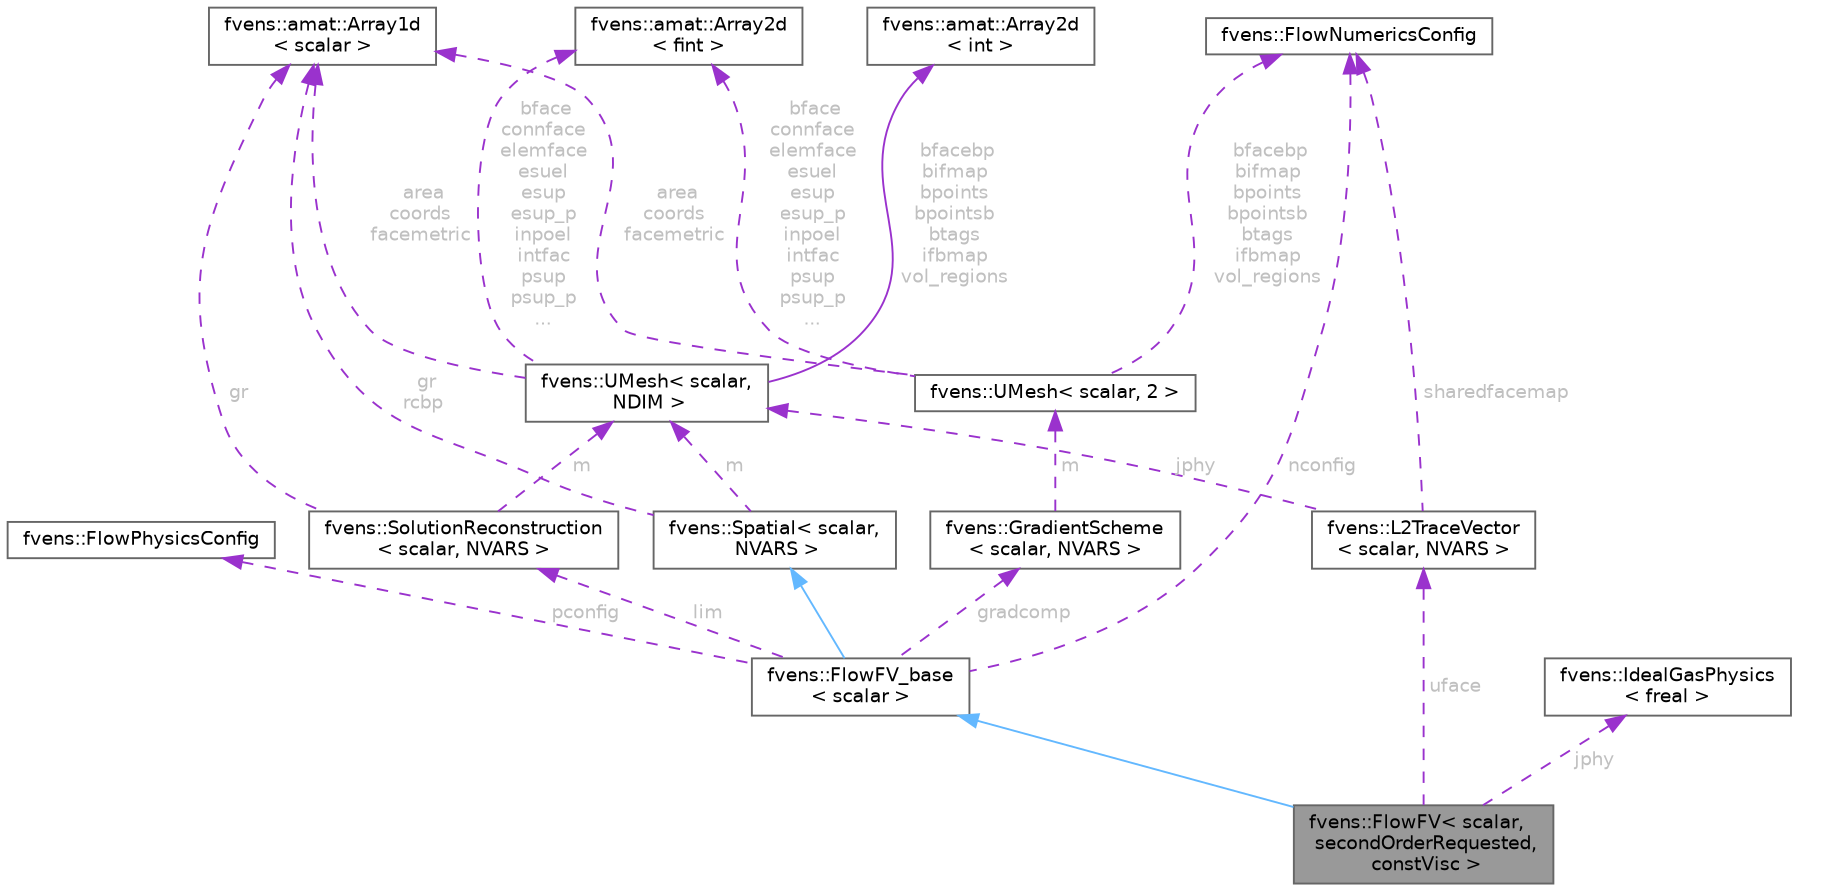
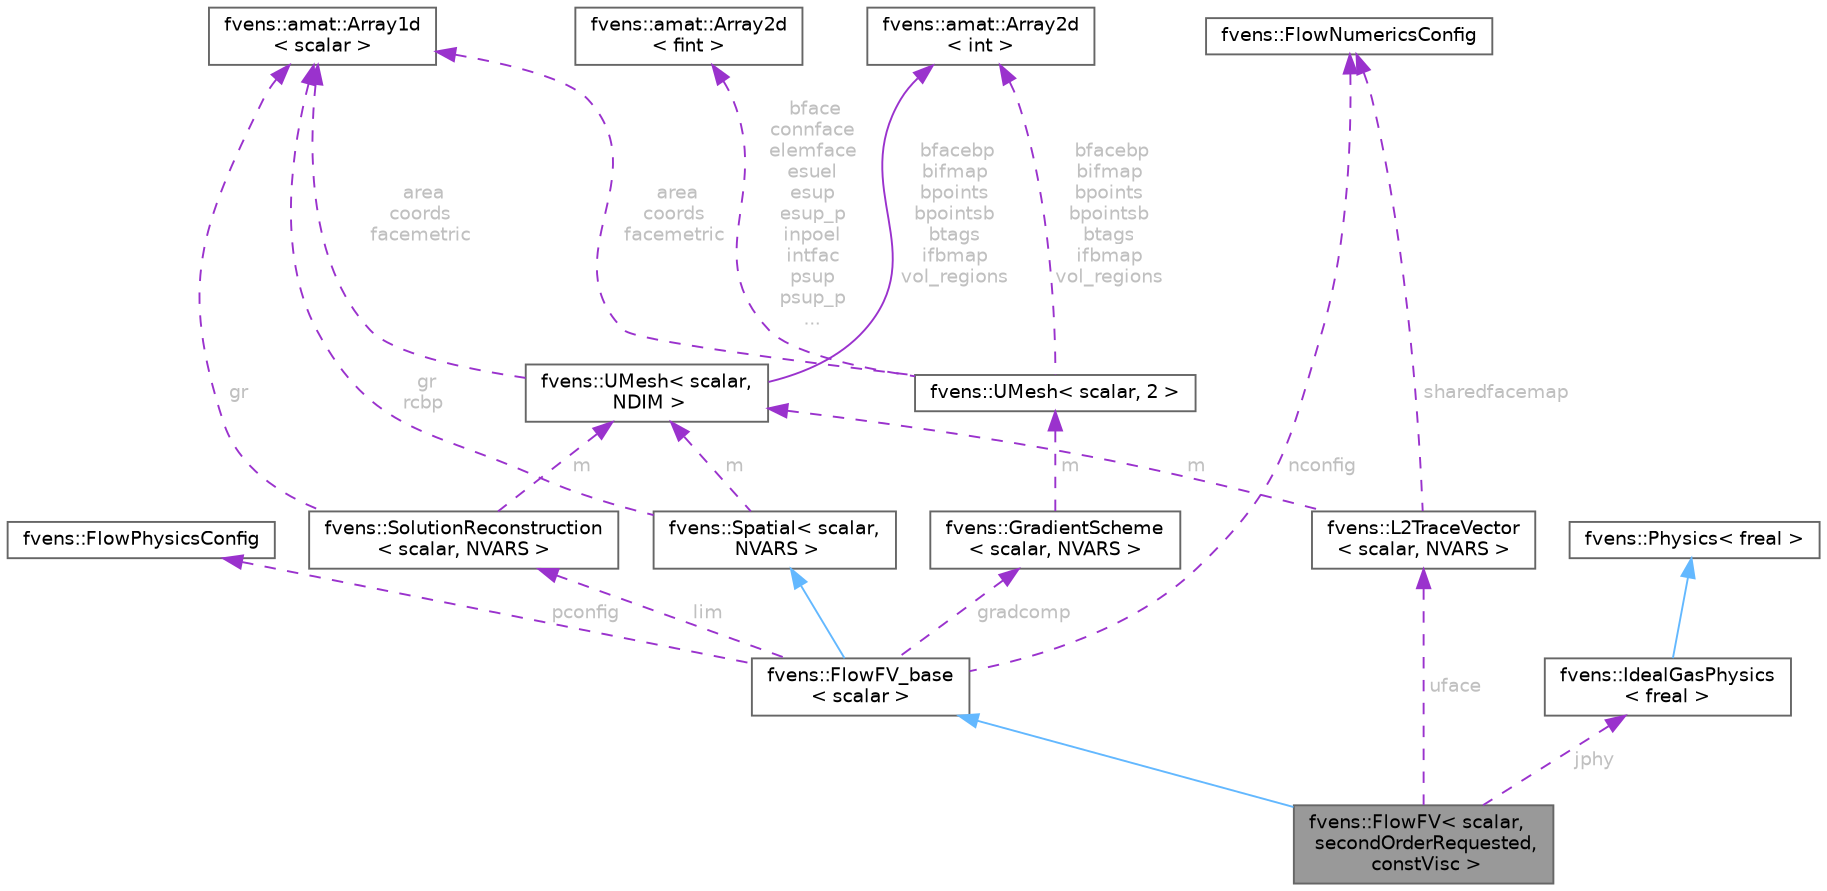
(478, 205) -> none
(1192, 222) -> (1045, 226)
(1194, 467) -> (1194, 467)
none -> (1695, 540)
